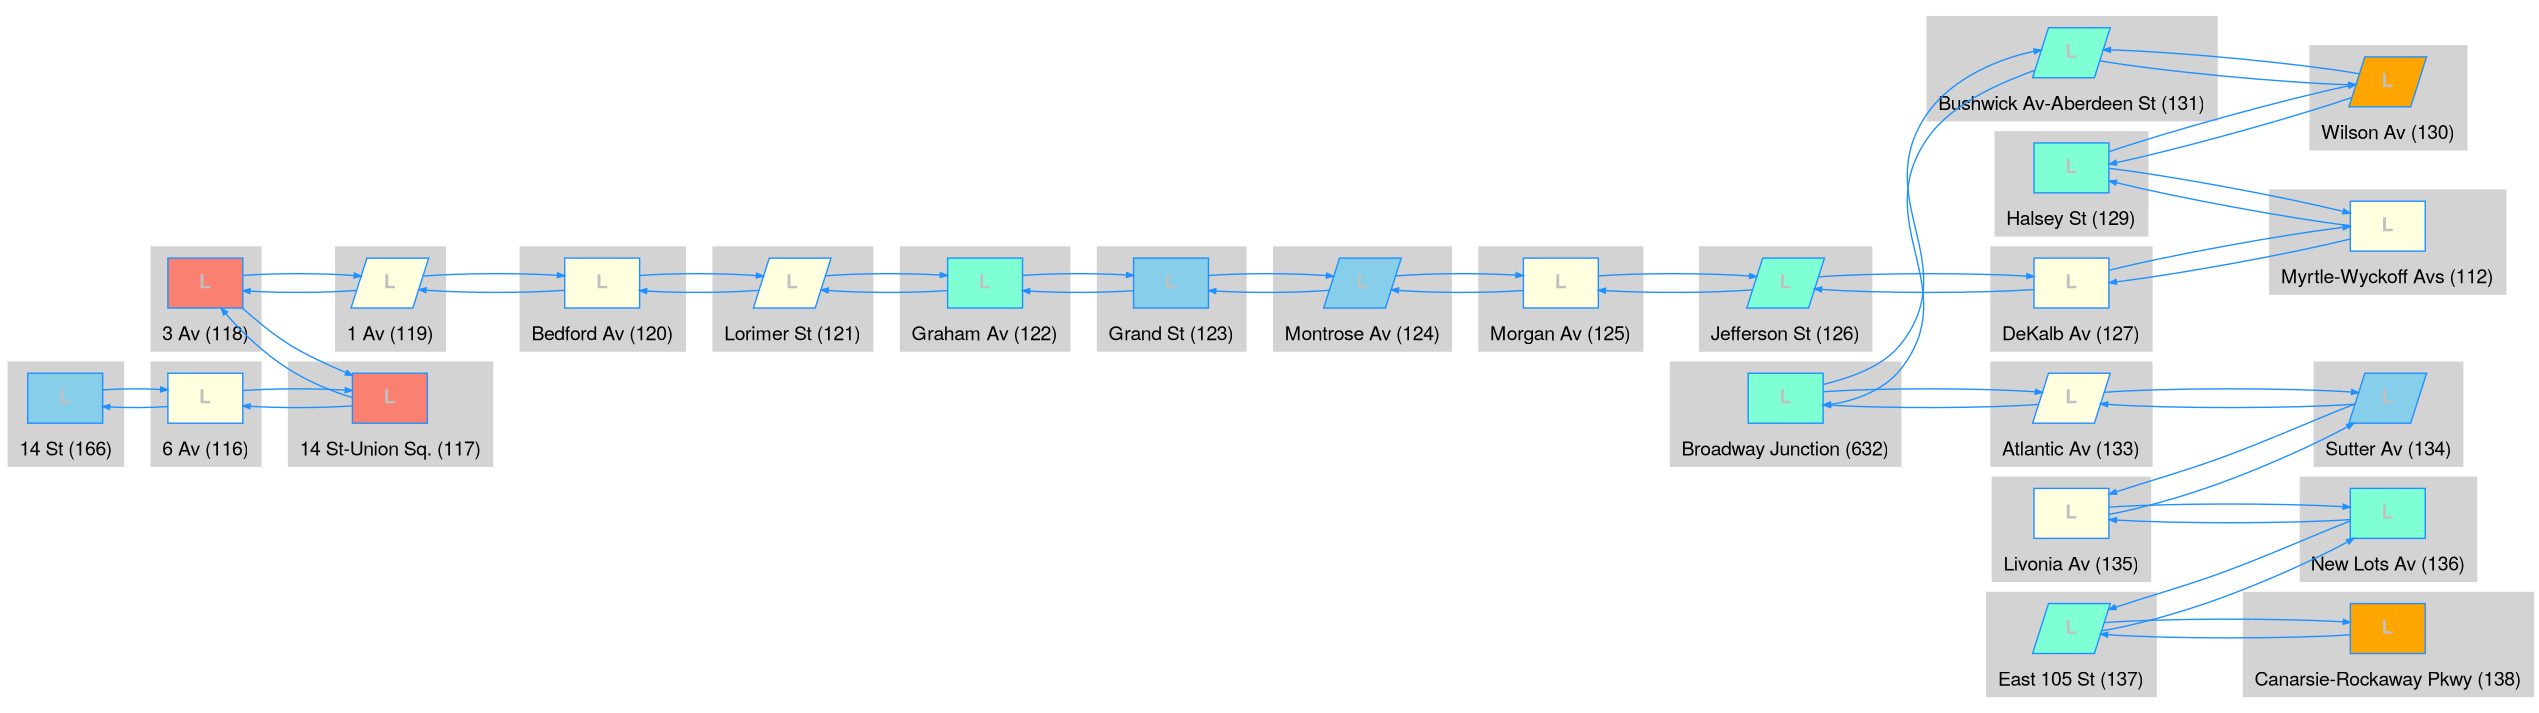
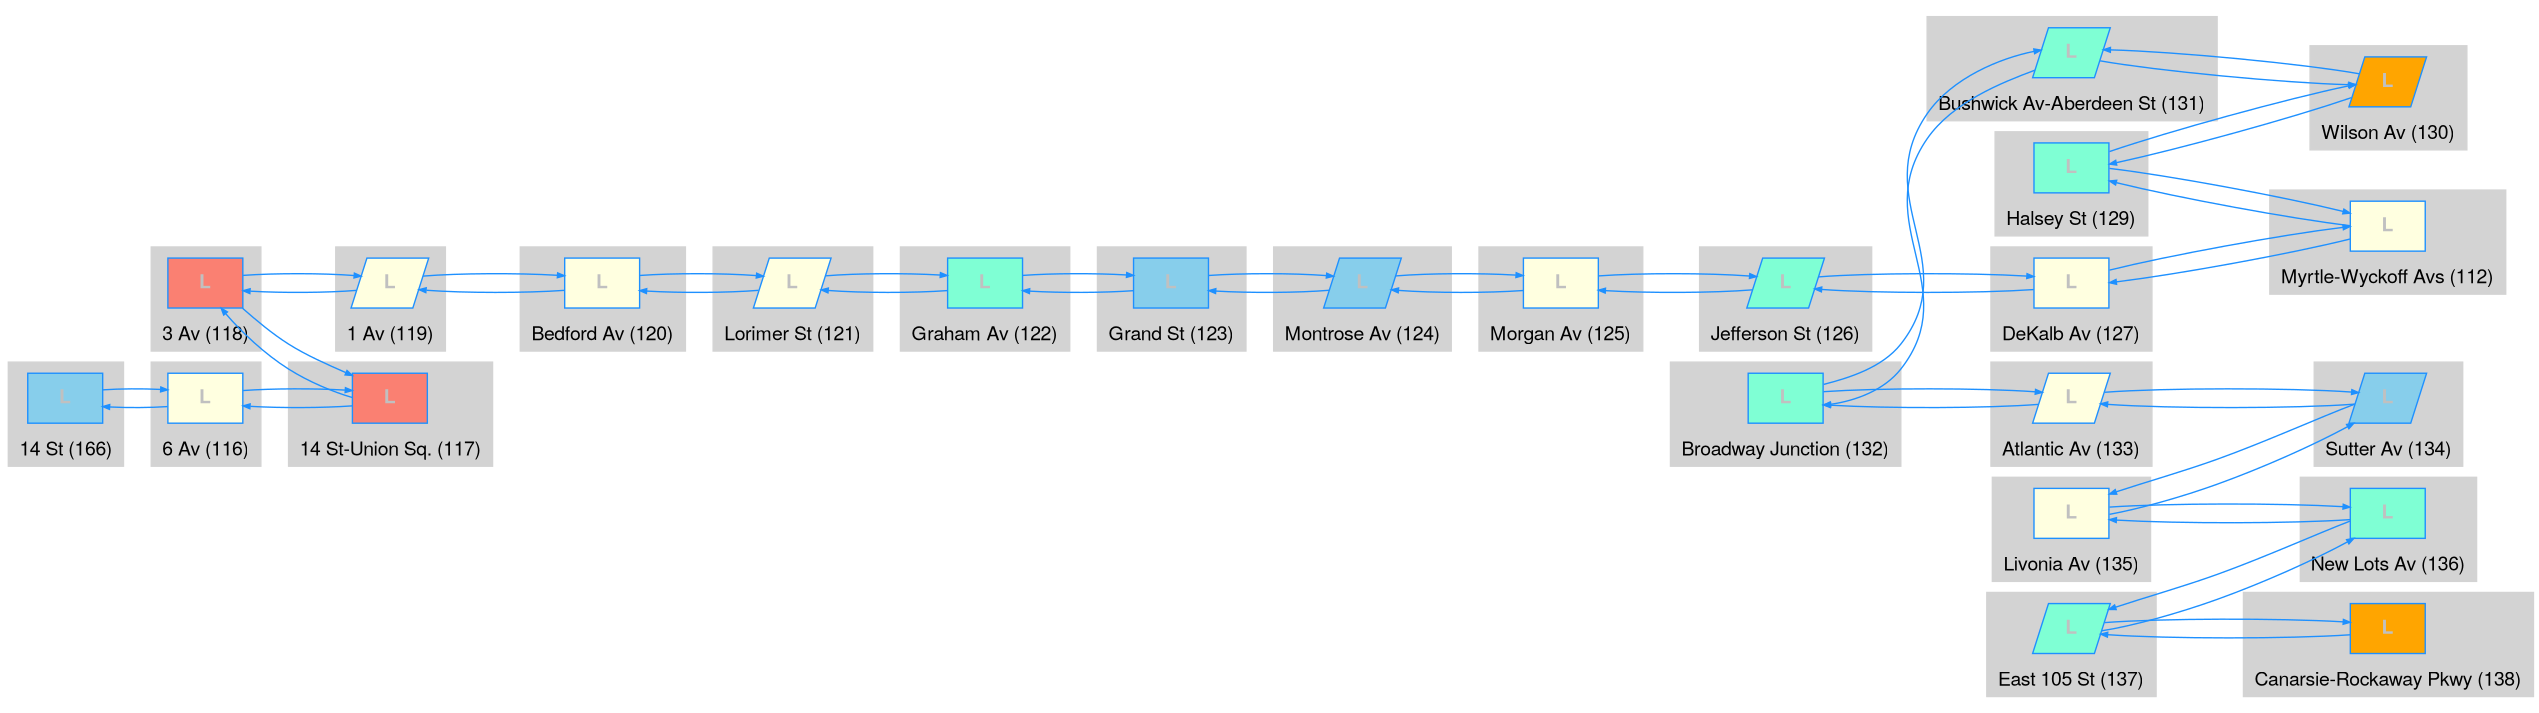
(1786, 450) -> (1786, 450)
